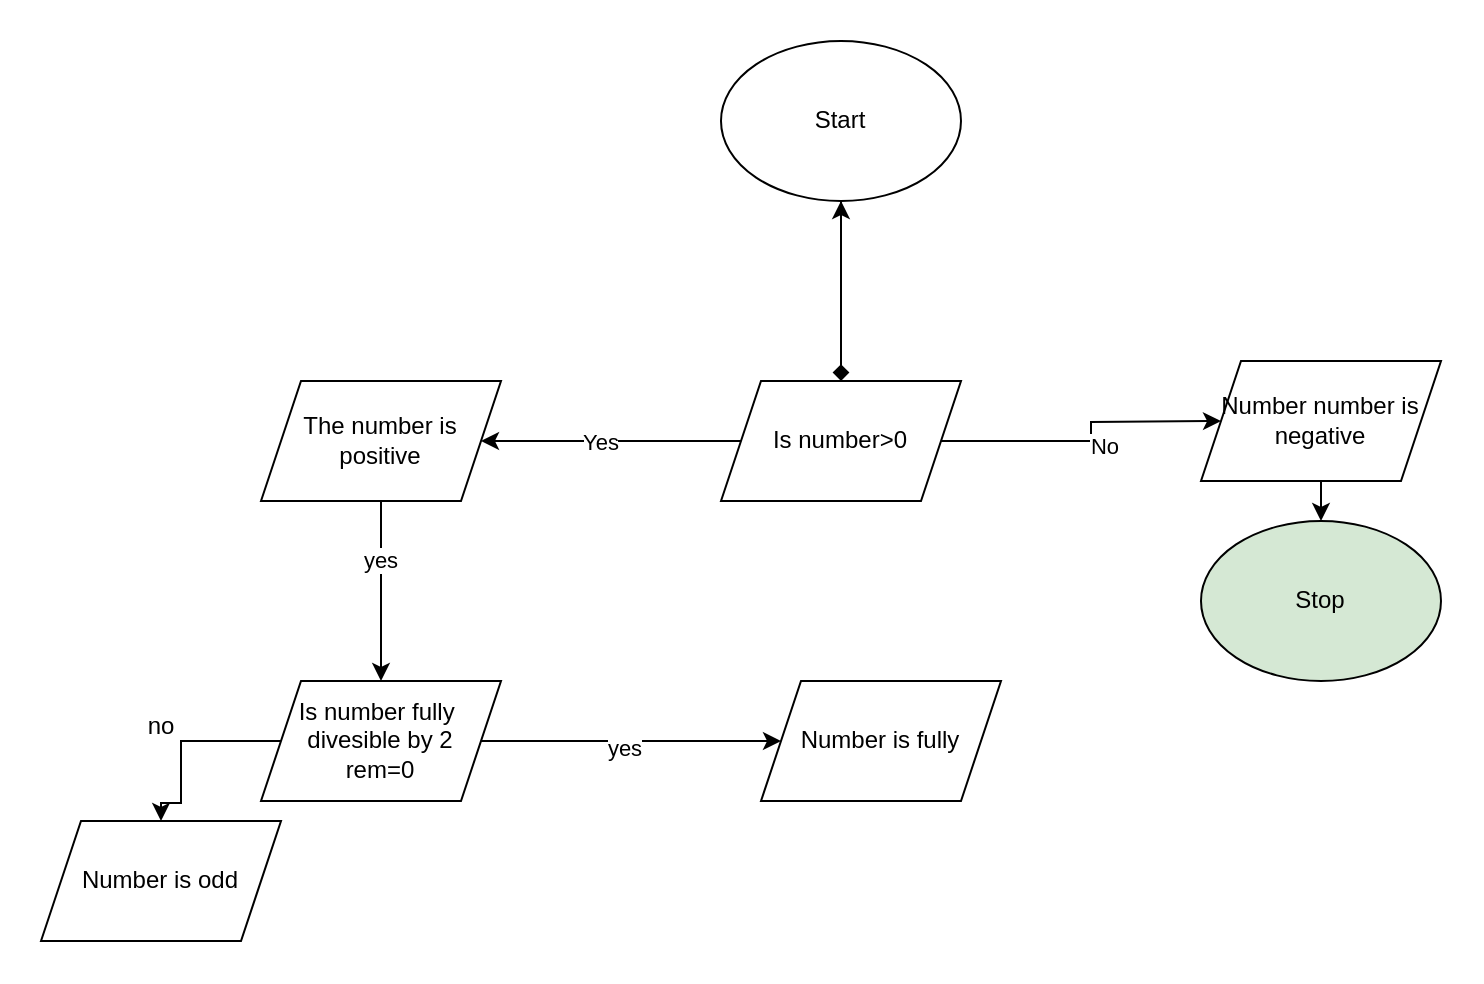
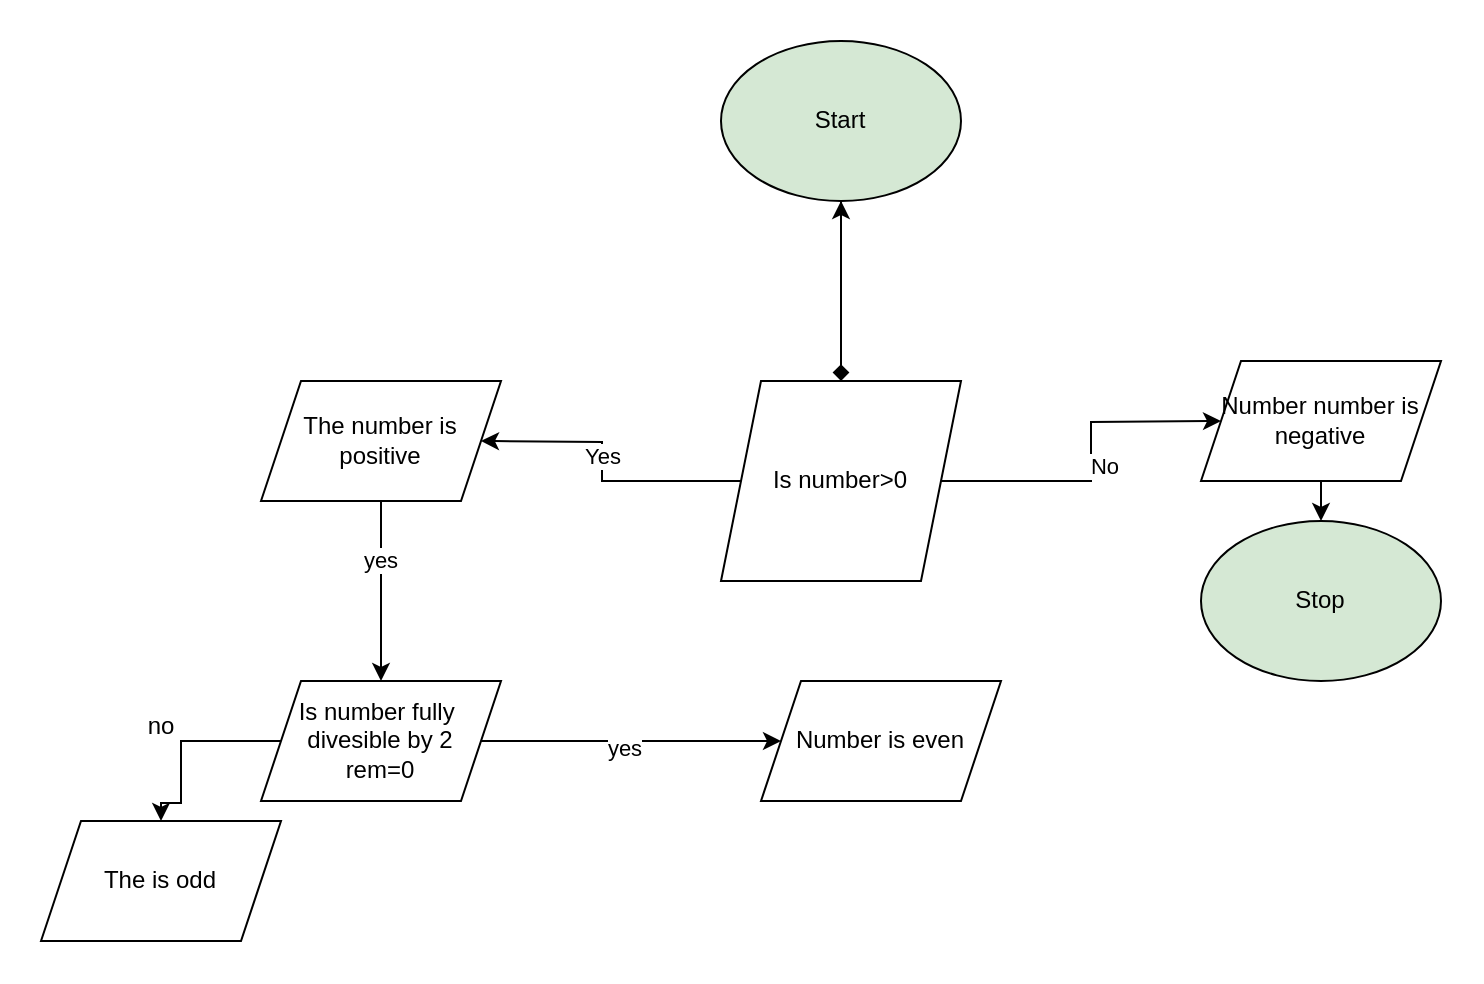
(841, 121) -> (841, 121)
(841, 441) -> (841, 481)
(881, 741) -> (881, 741)
(161, 881) -> (161, 881)
